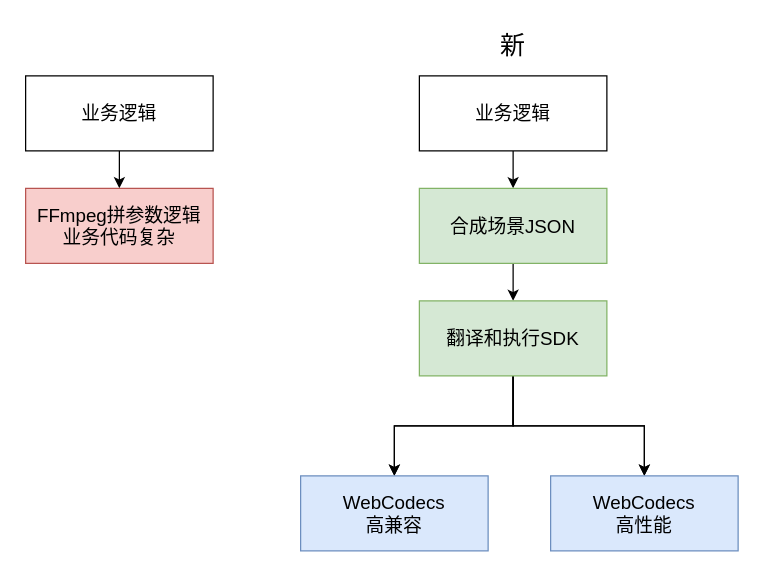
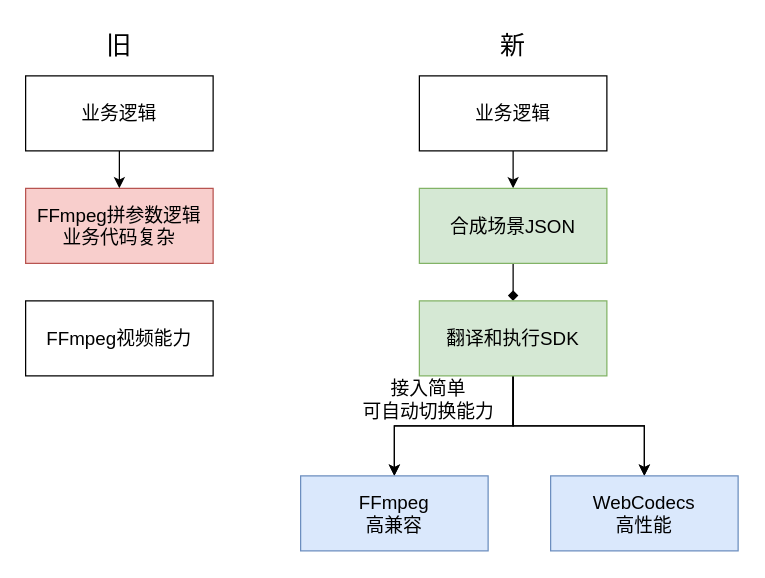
none -> (119, 44)
(513, 291) -> (513, 290)
none -> (119, 338)
none -> (429, 399)
(394, 513) -> (394, 513)
